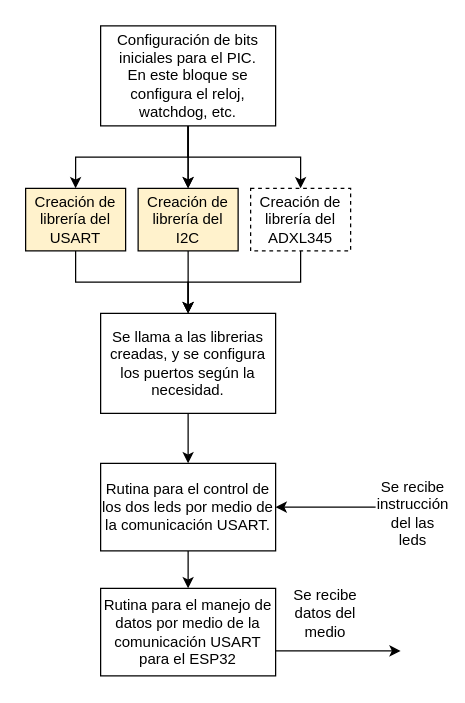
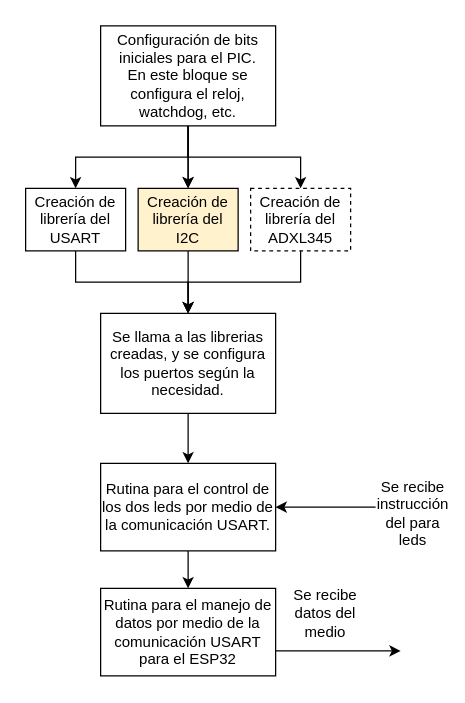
(76, 219) -> (76, 219)
(413, 513) -> (413, 513)
